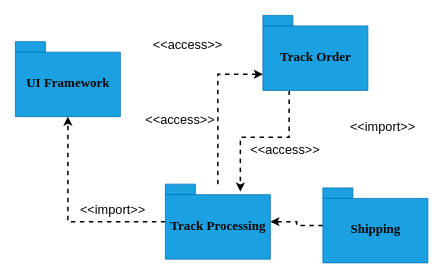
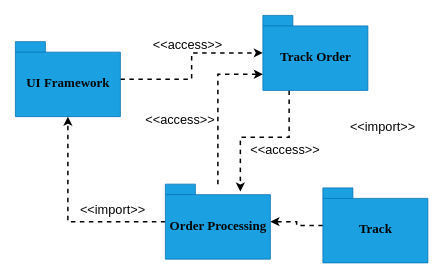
none -> (192, 69)
(218, 225) -> (218, 225)
(376, 229) -> (376, 229)
